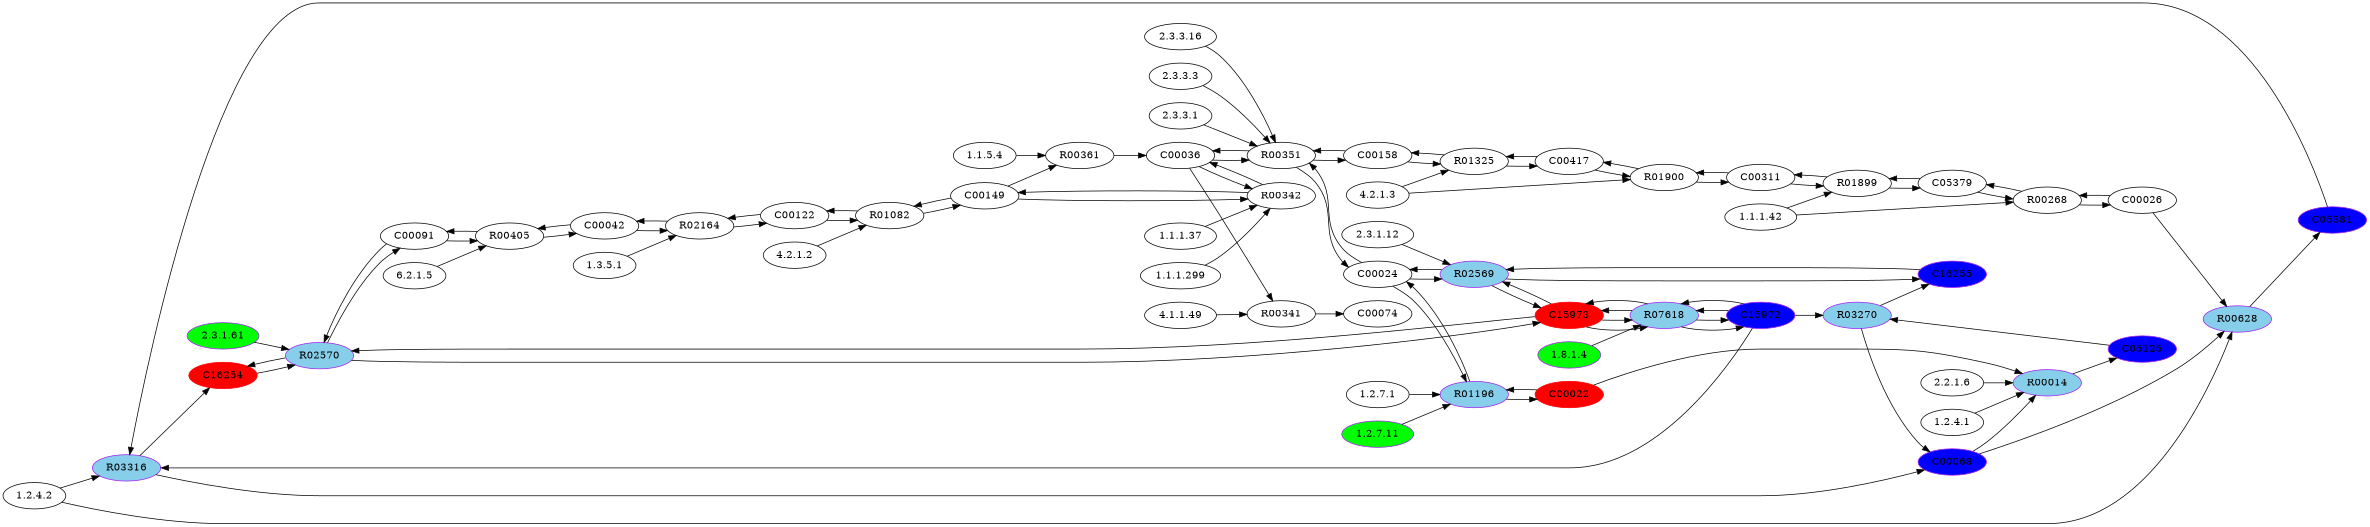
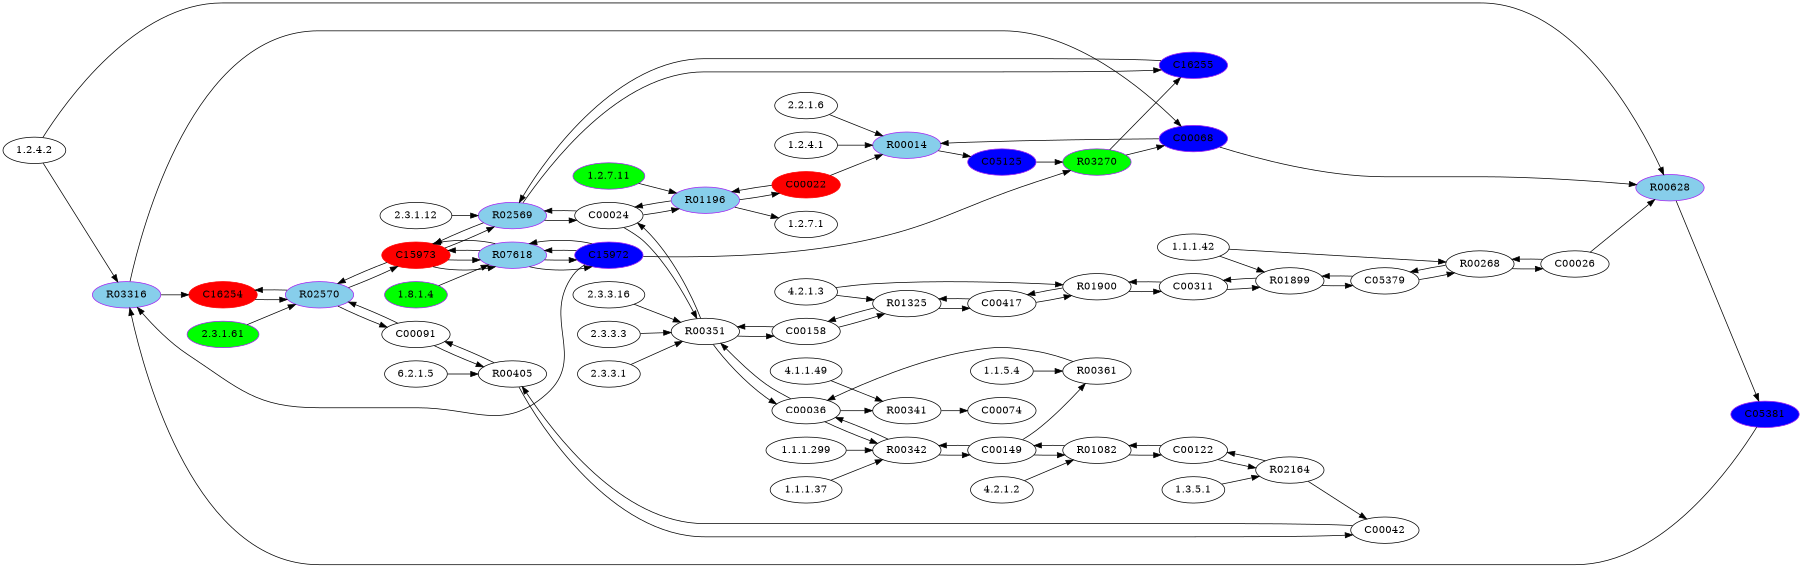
(648, 231) -> none
(1857, 315) -> (1097, 162)
(1421, 395) -> (753, 212)
